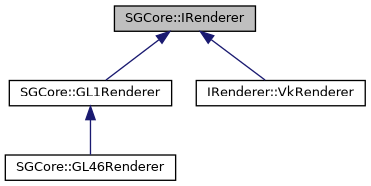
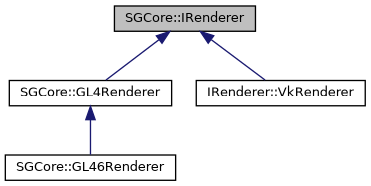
(90, 93) -> (90, 93)
